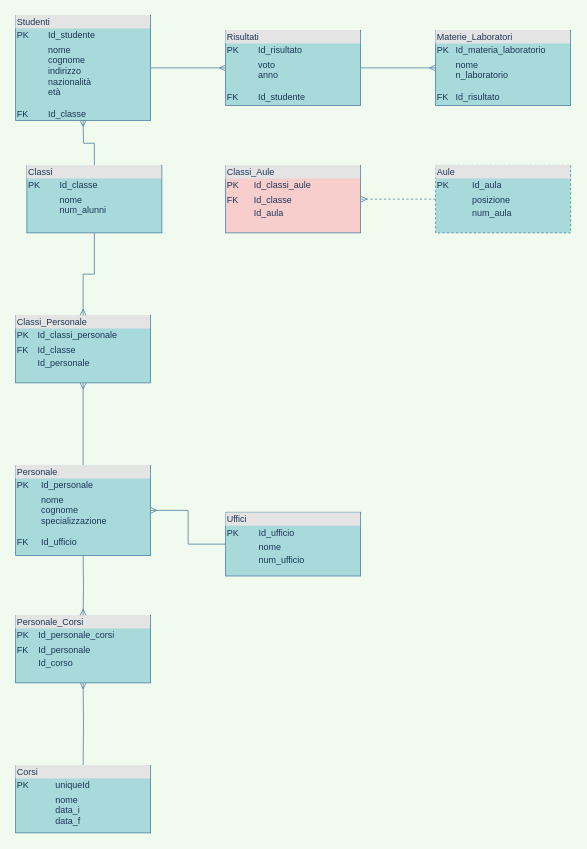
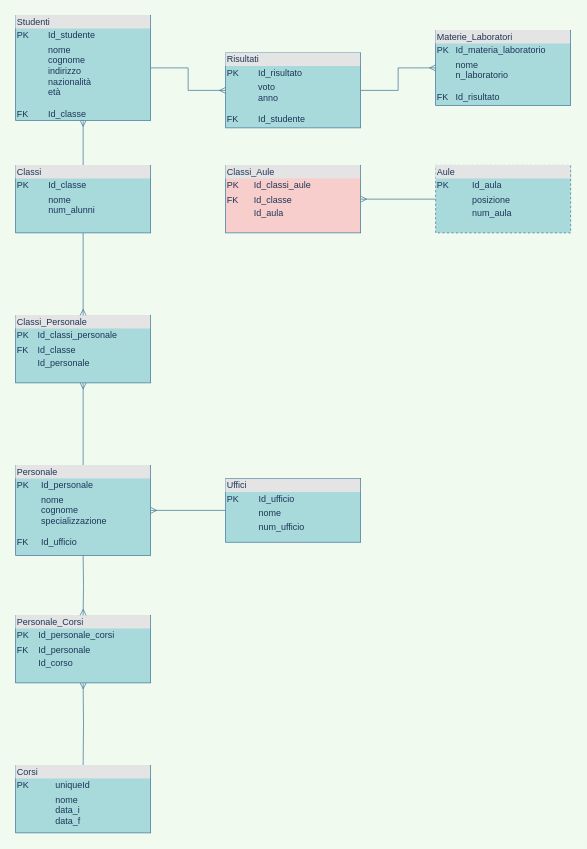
(293, 68) -> (293, 90)
(94, 199) -> (83, 199)
(398, 199) -> (398, 199)
(293, 544) -> (293, 510)
